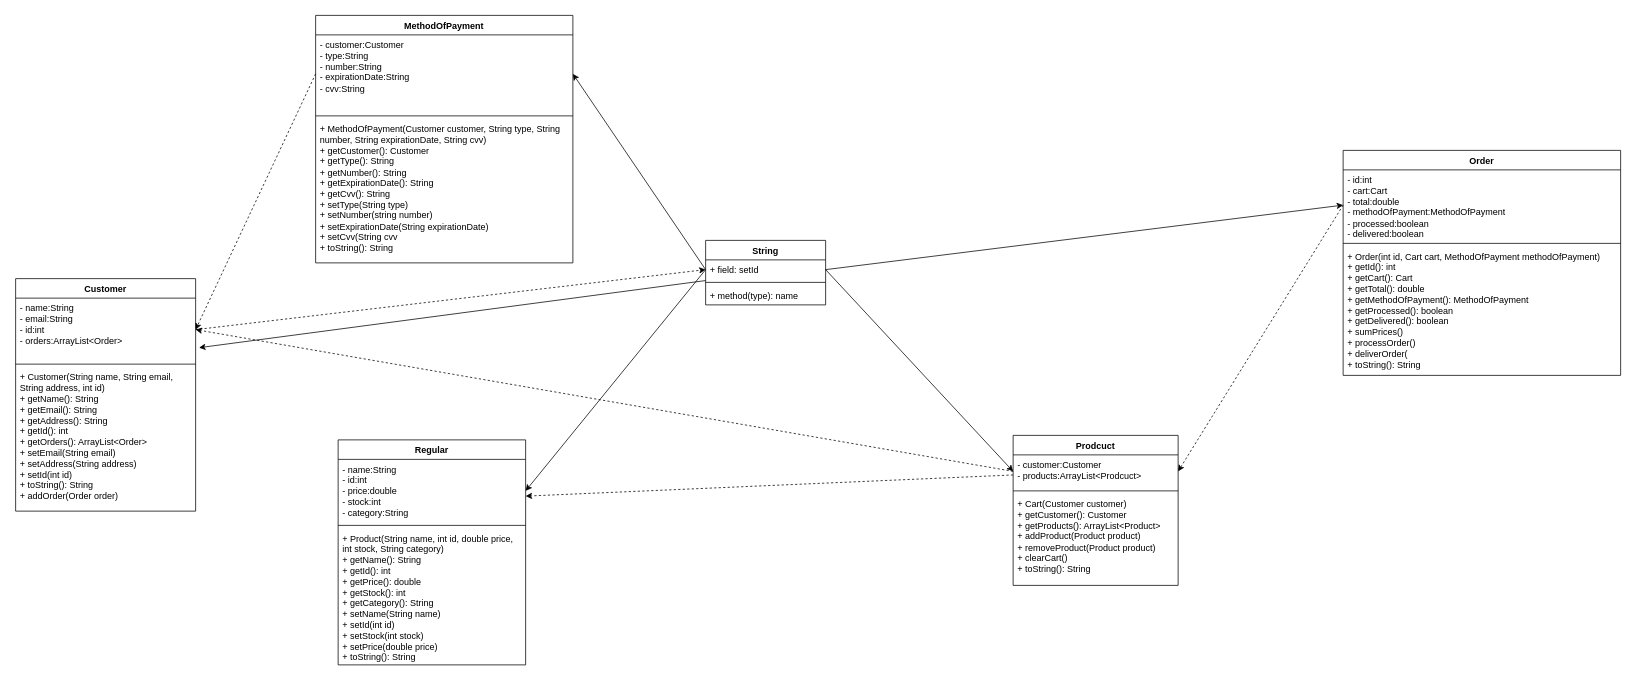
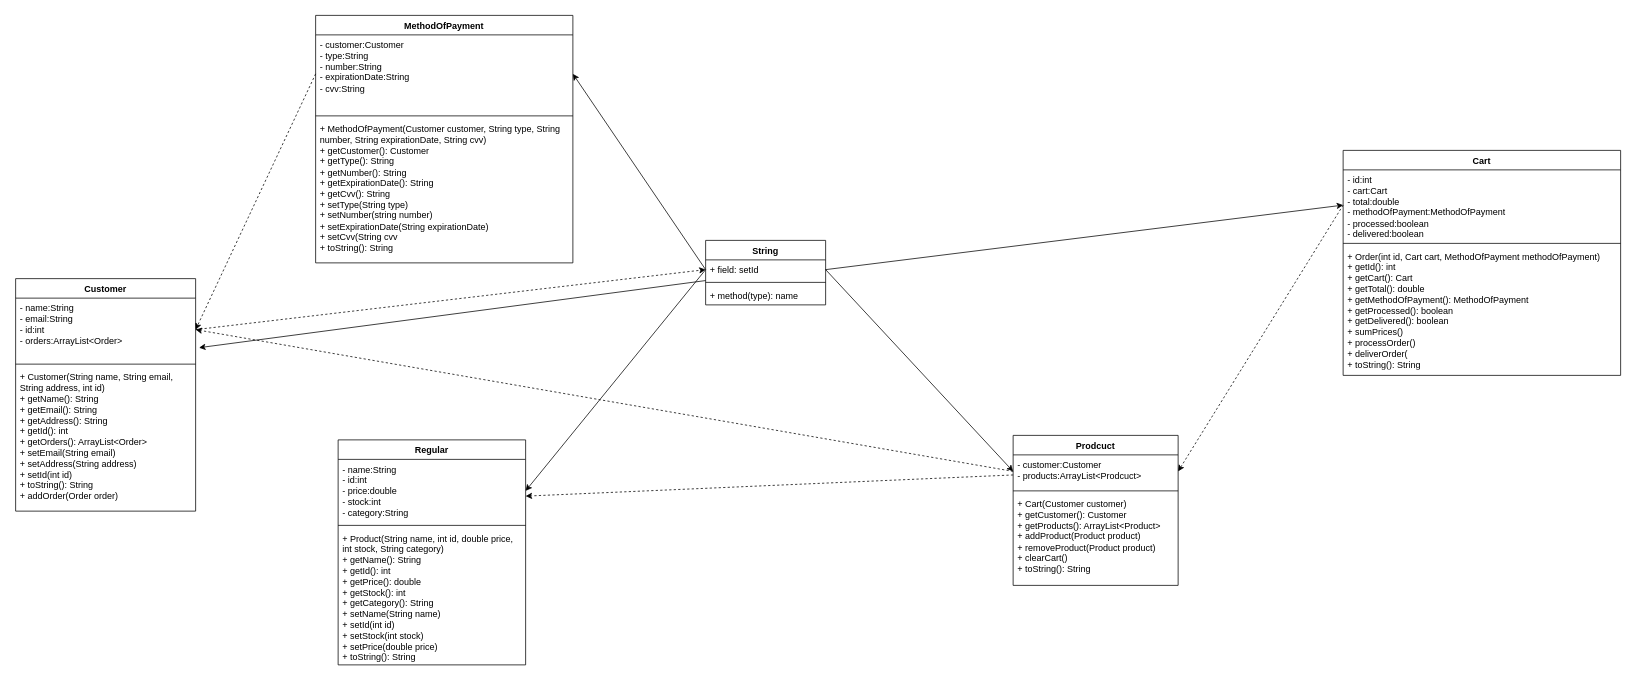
(1482, 161) -> (1482, 161)
